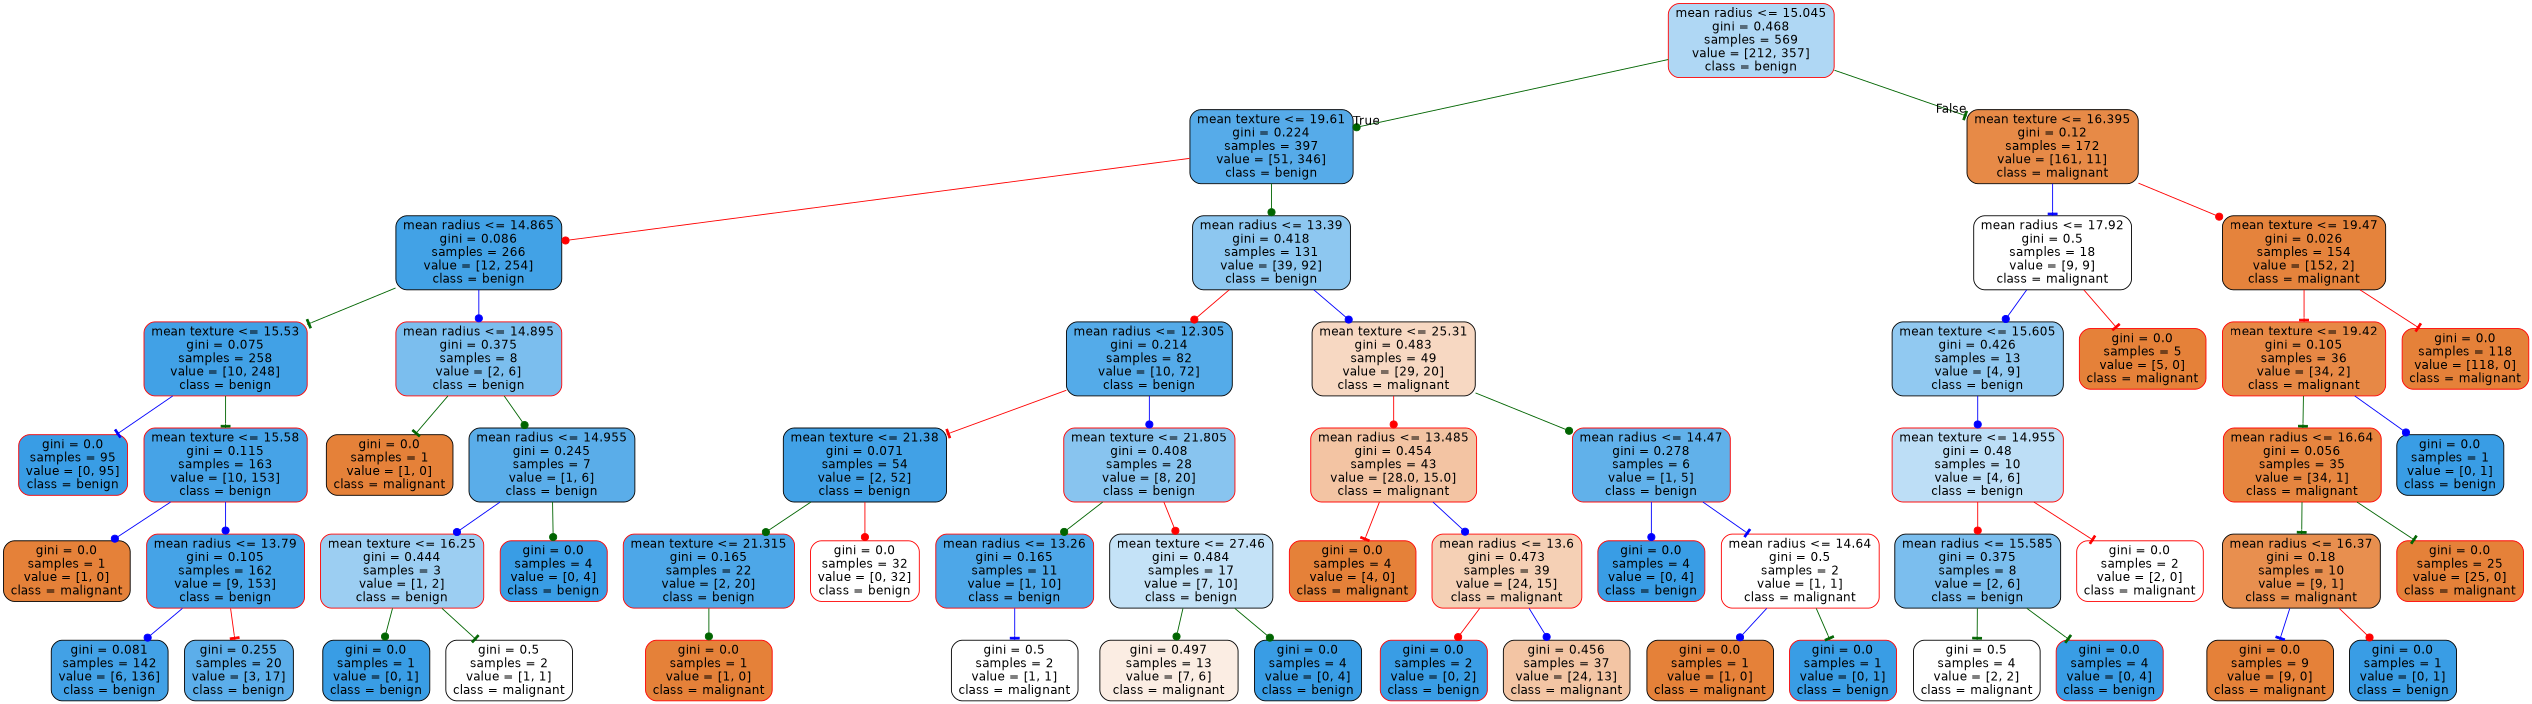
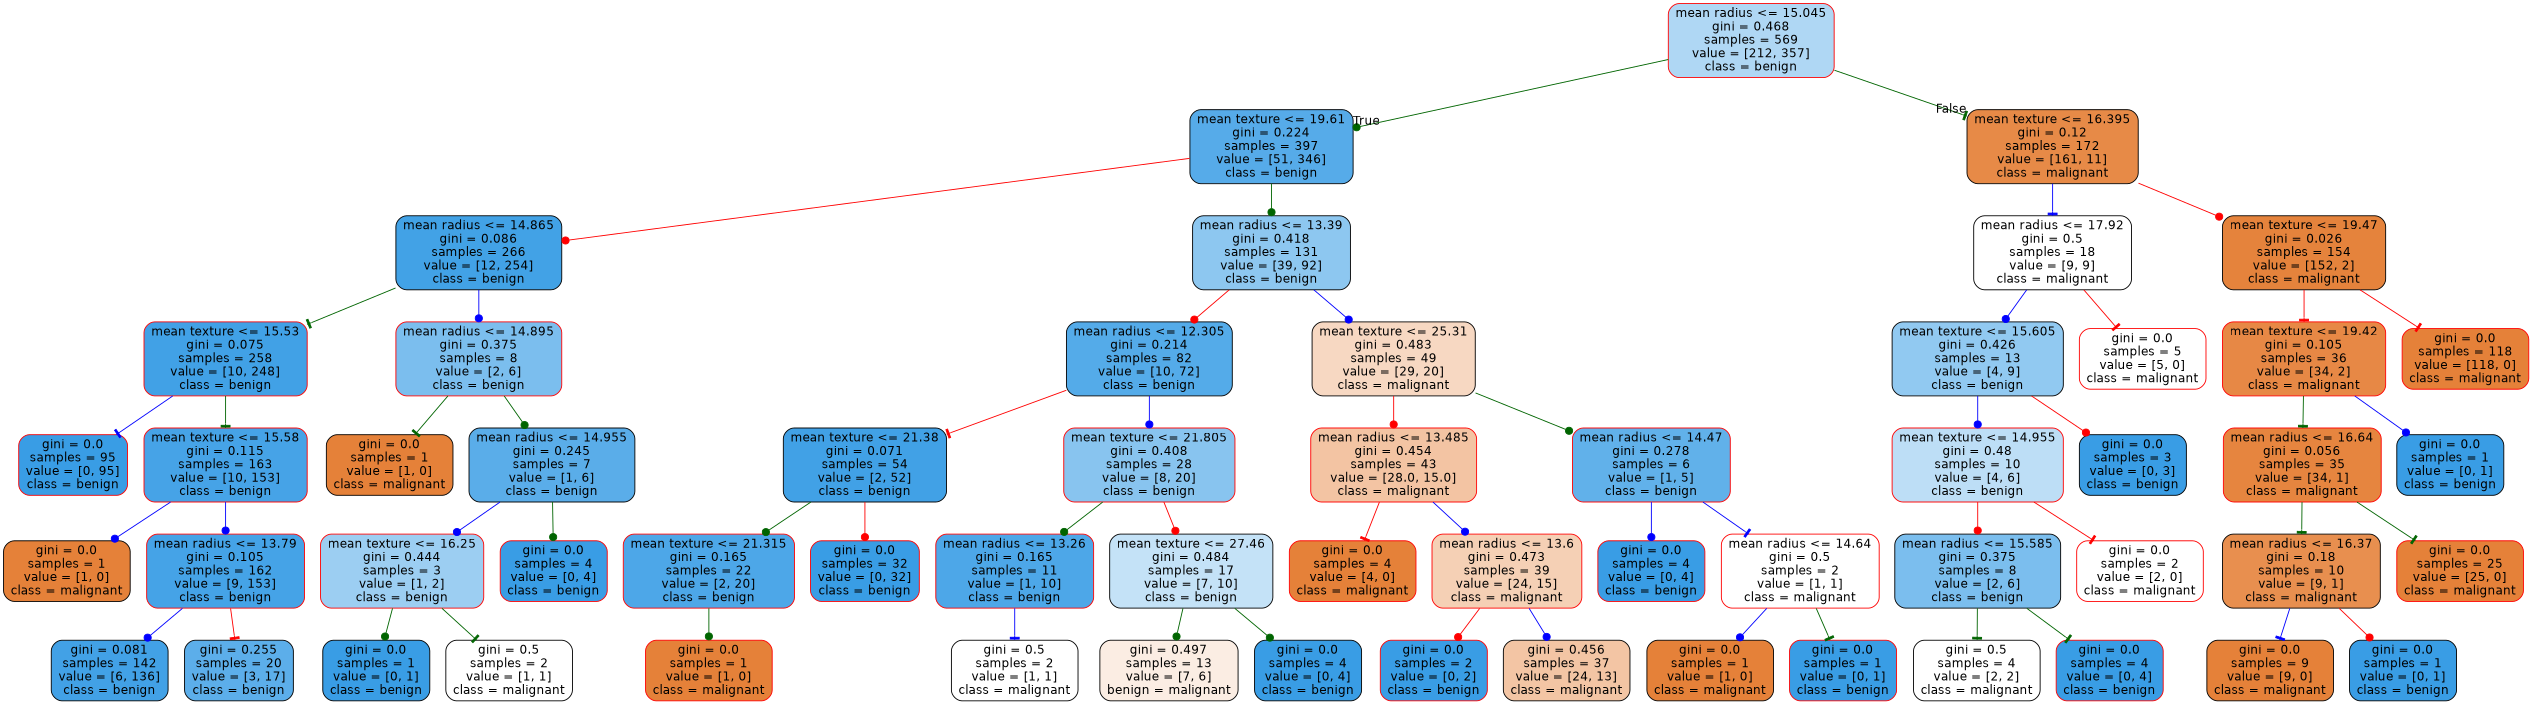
(2143, 359) -> (2143, 359)
none -> (2133, 465)
(865, 571) -> (865, 571)
(1169, 671) -> (1169, 671)
